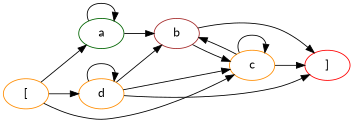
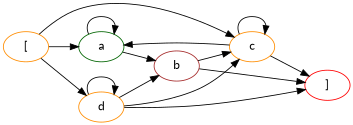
(222, 47) -> (181, 43)
